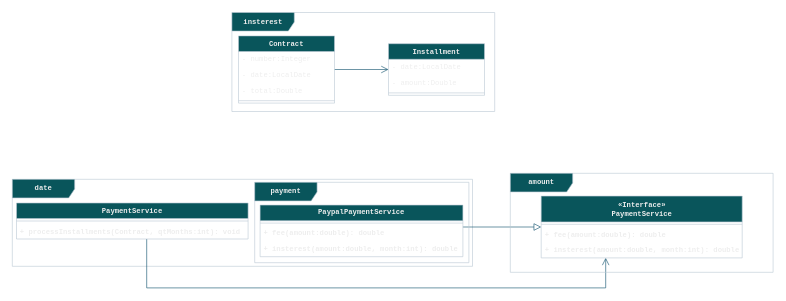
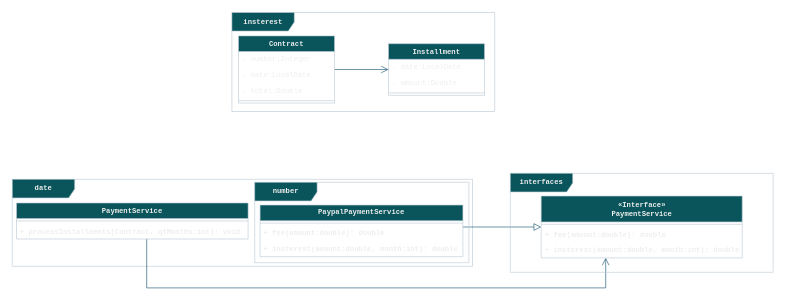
(542, 183) -> (542, 183)
(286, 192) -> (286, 192)
